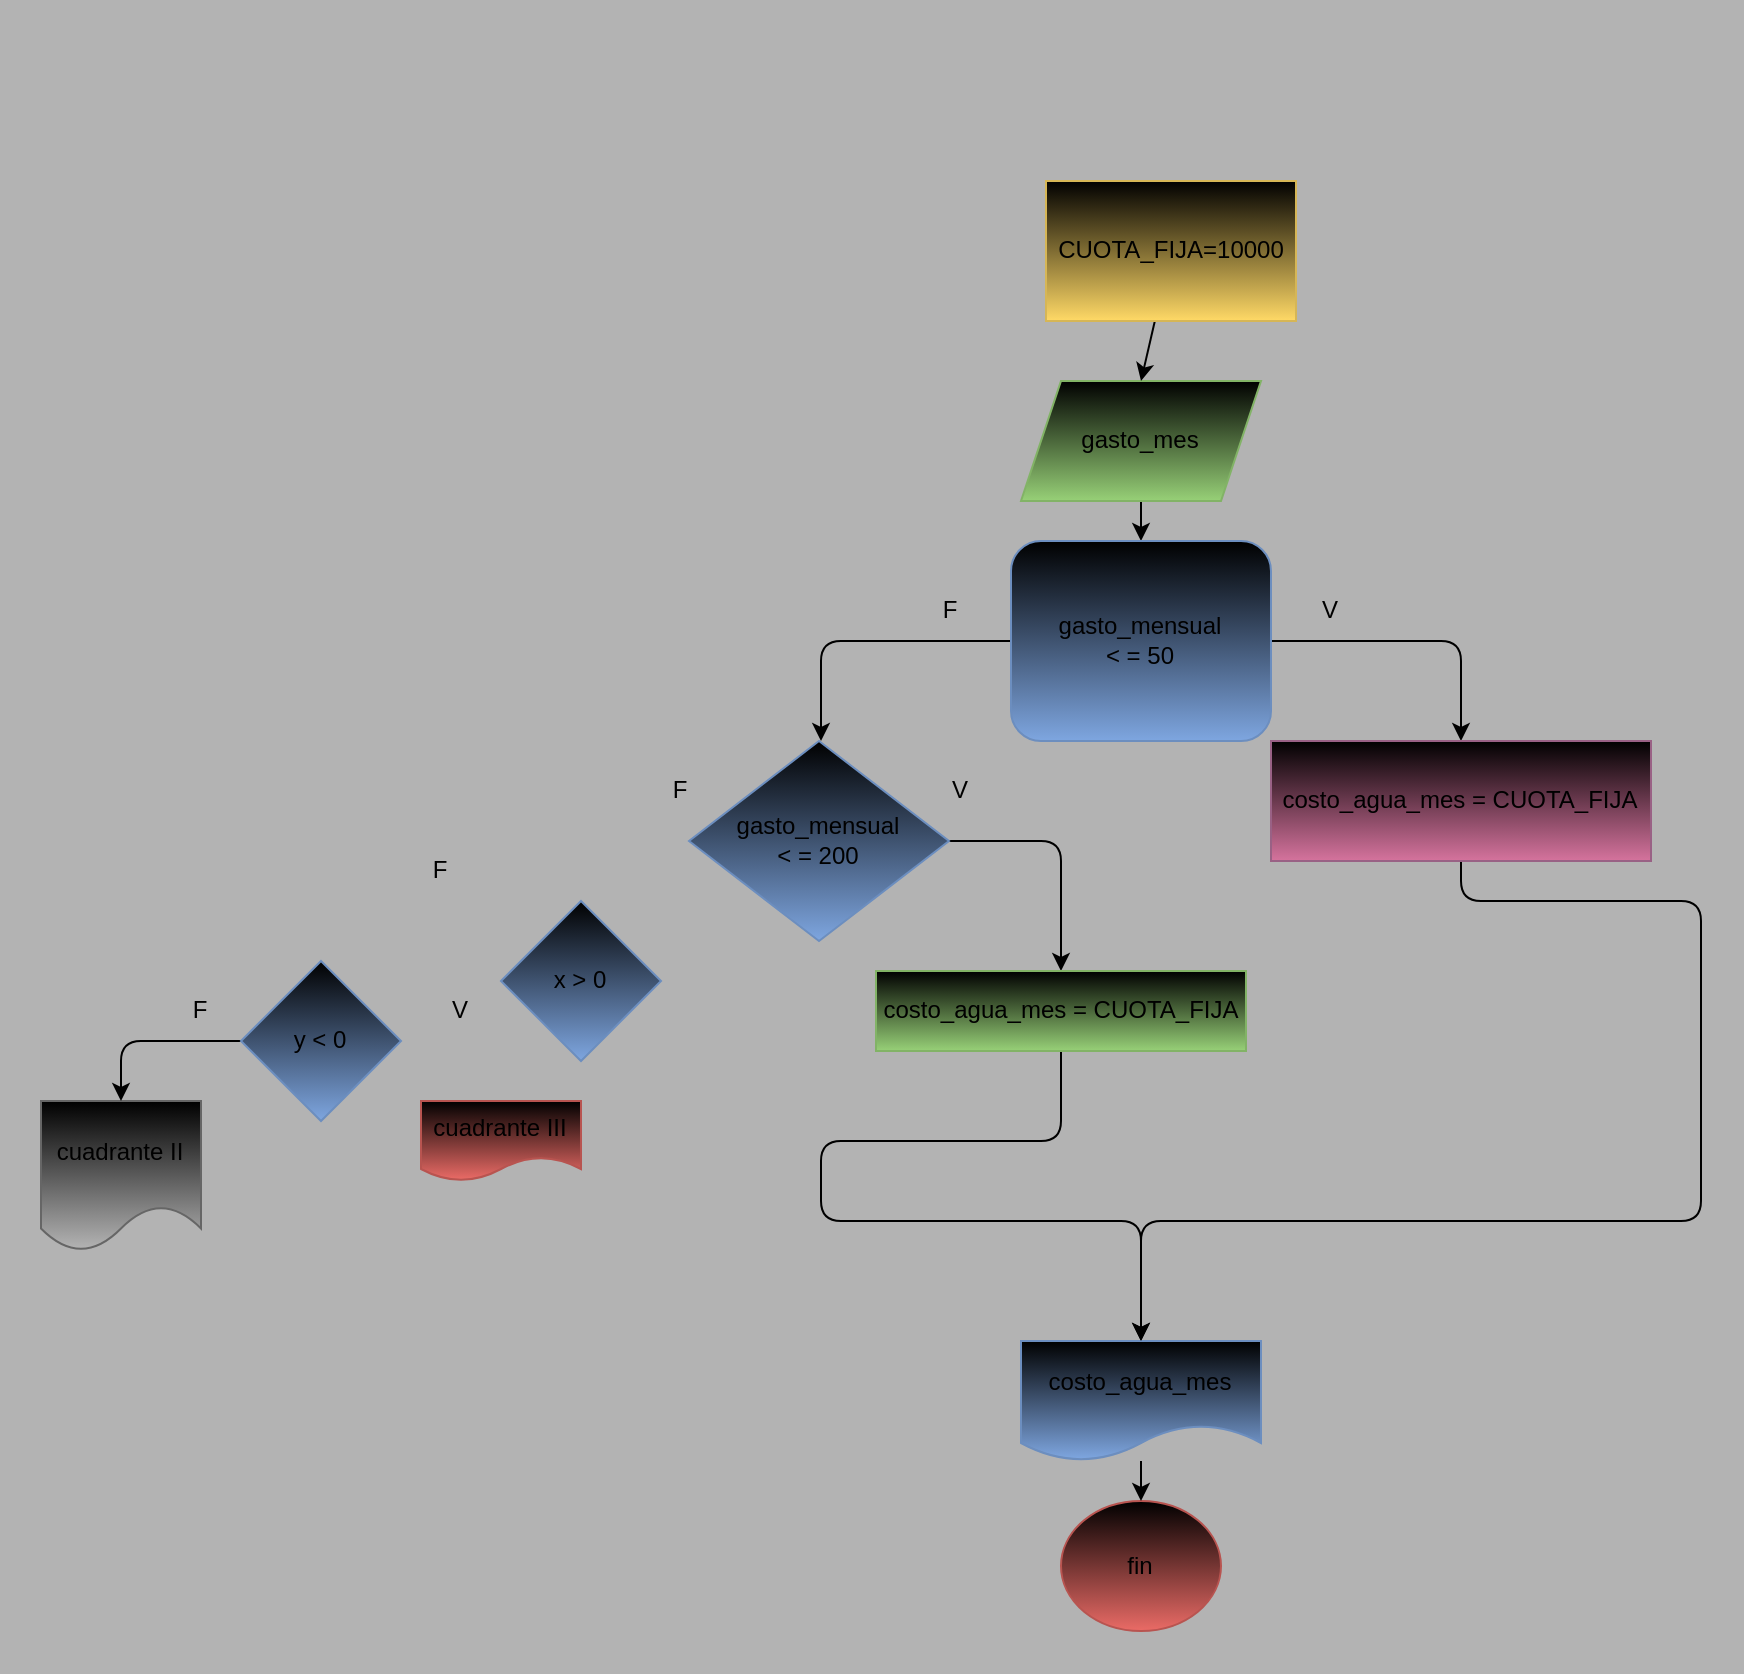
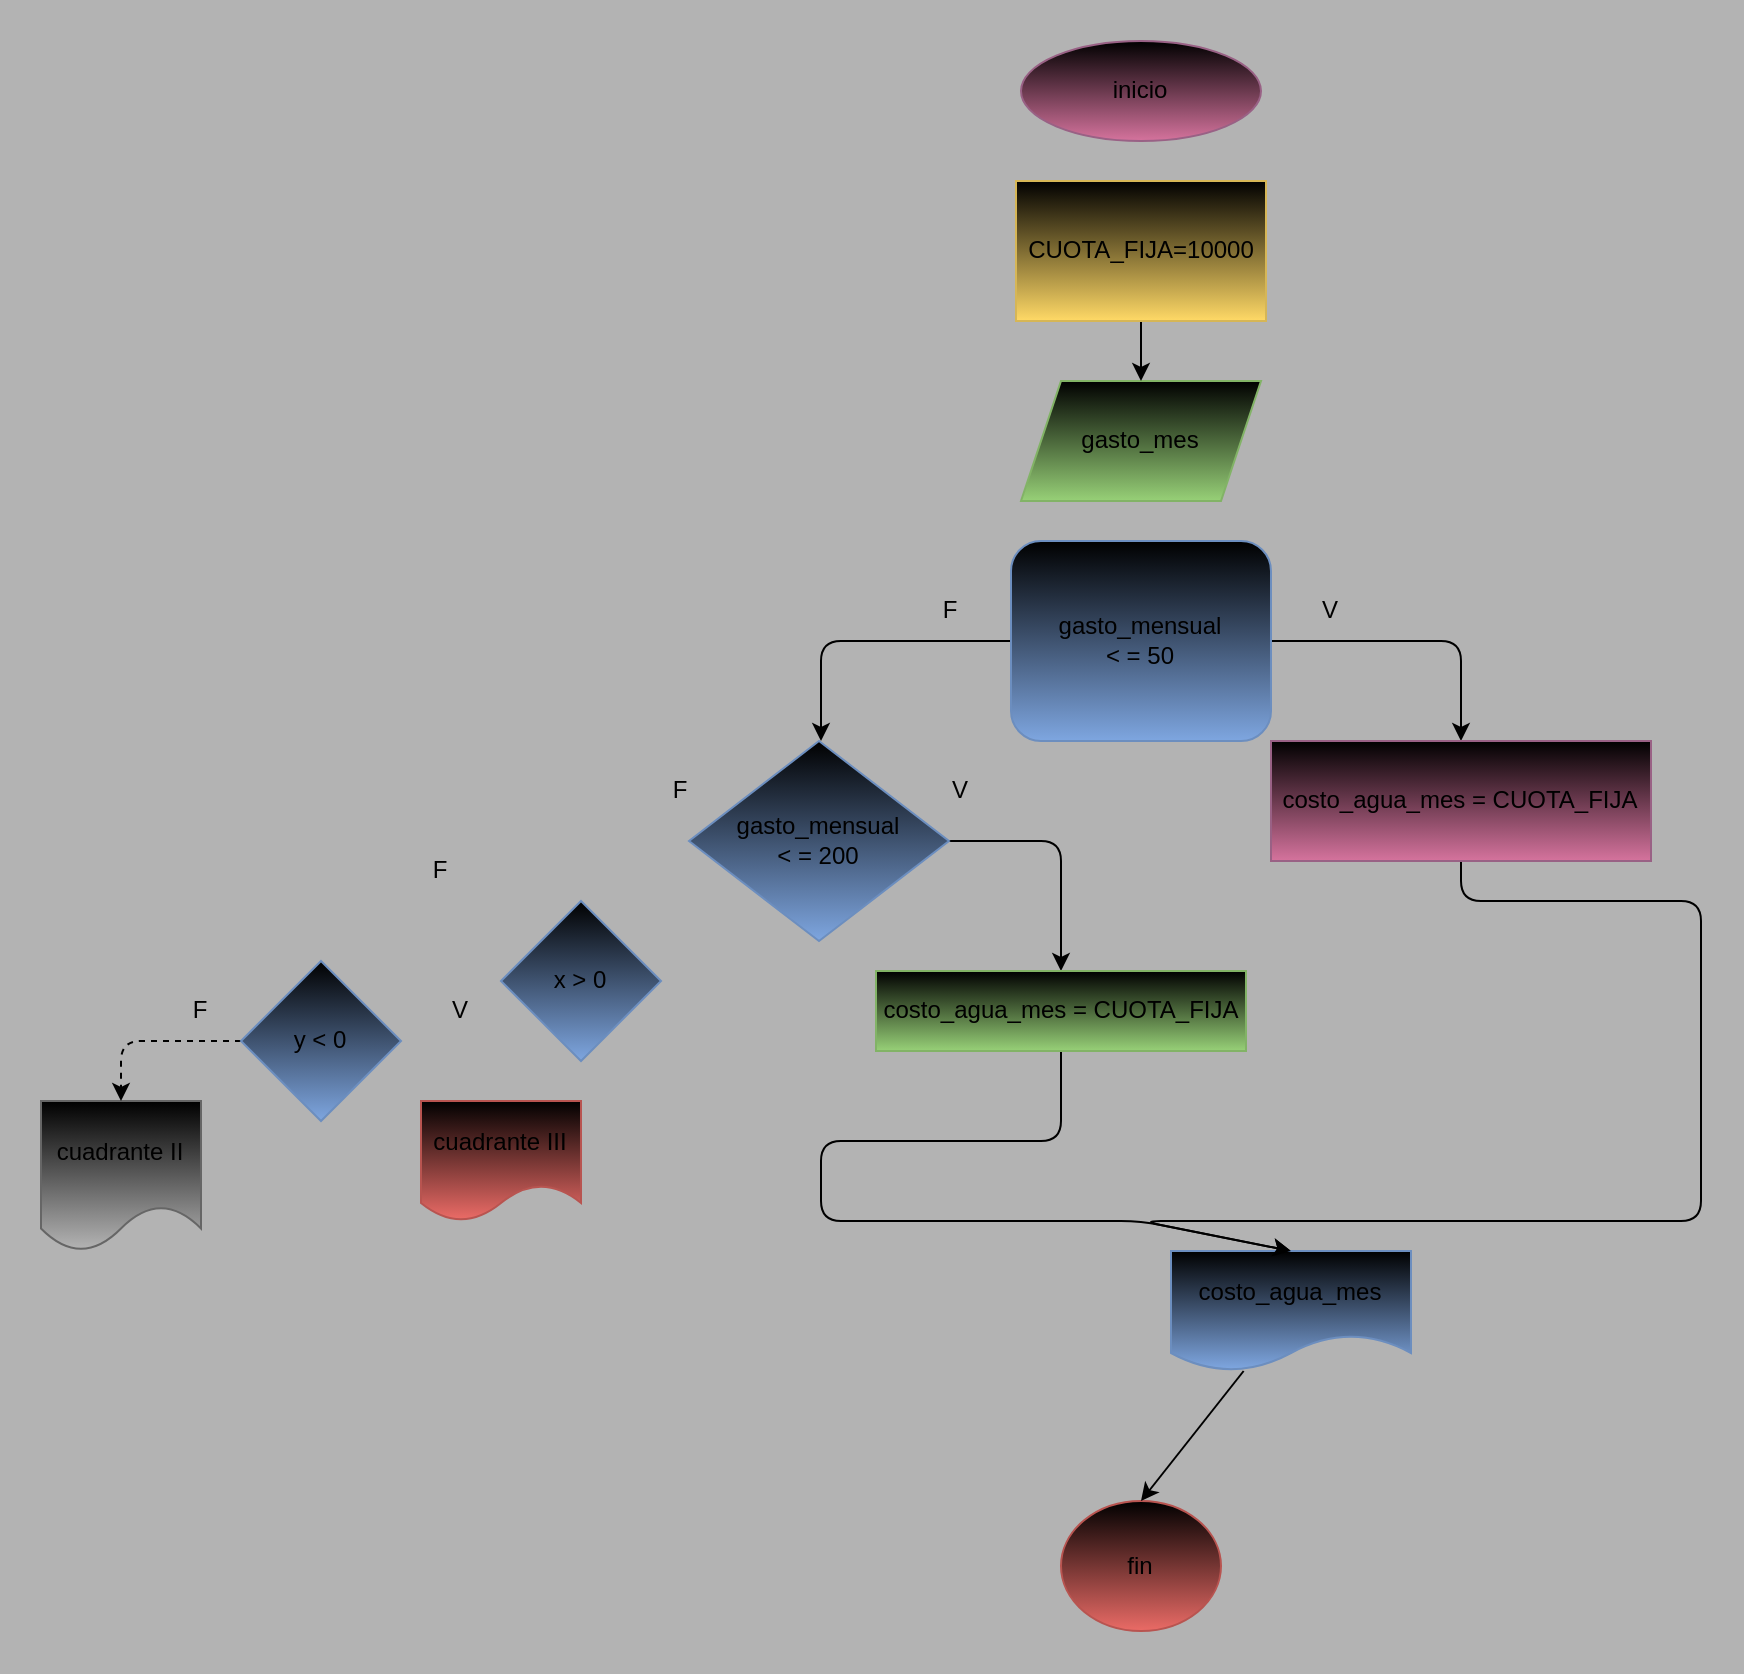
none -> (1141, 91)
(1171, 251) -> (1141, 251)
(1141, 514) -> none
(163, 1041) -> (163, 1041)
(501, 1141) -> (501, 1161)
(1141, 1401) -> (1291, 1311)
